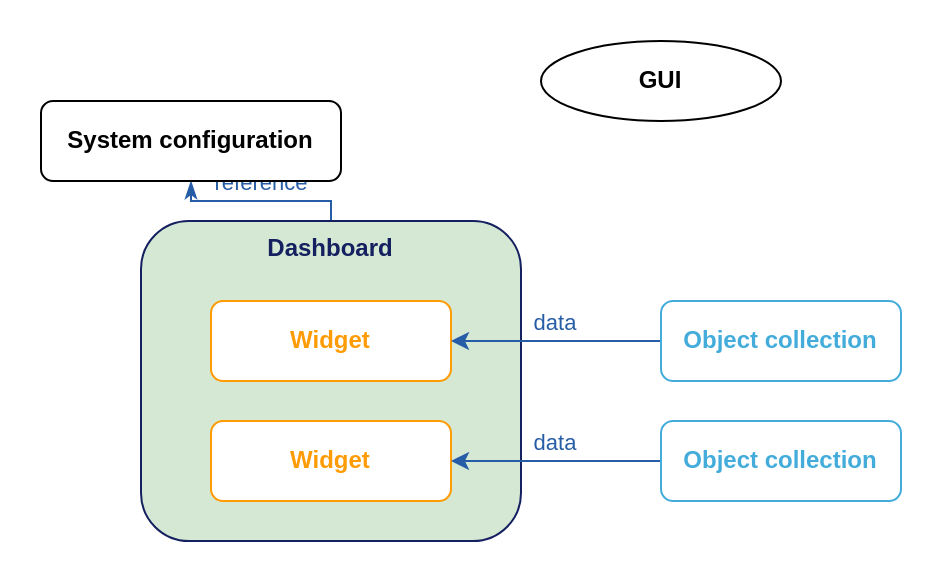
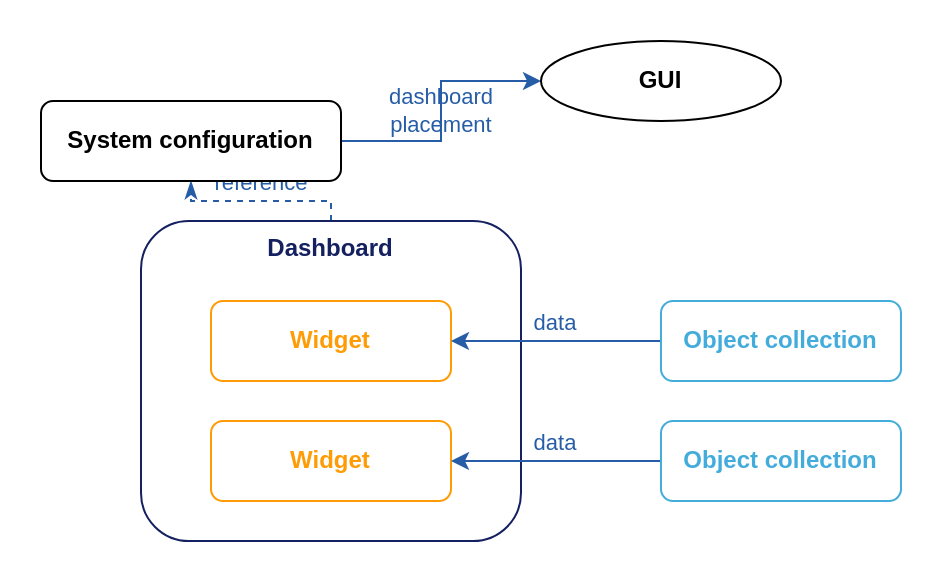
none -> (441, 118)
(265, 201) -> (265, 201)
(331, 249) -> (331, 249)
